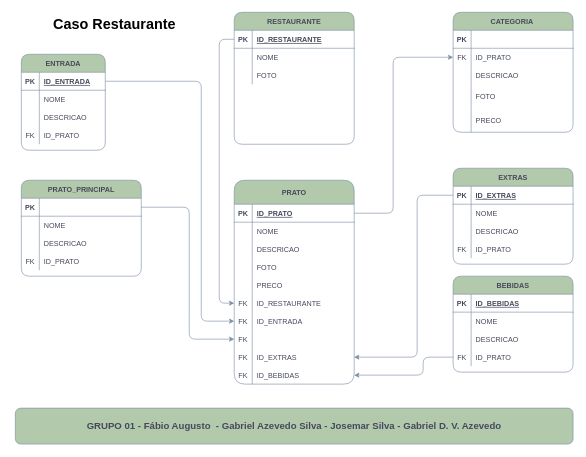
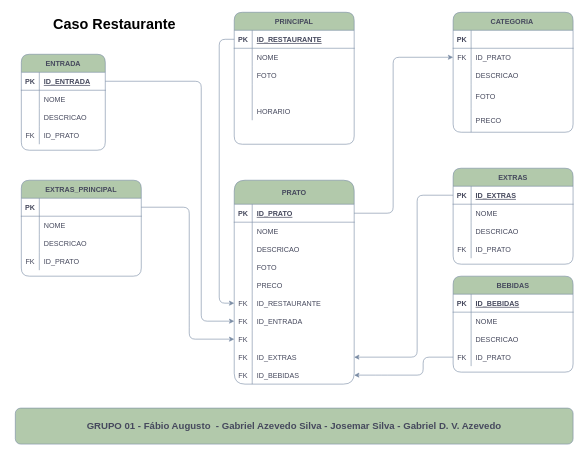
(294, 22) -> (294, 22)
none -> (303, 111)
(81, 190) -> (81, 190)
